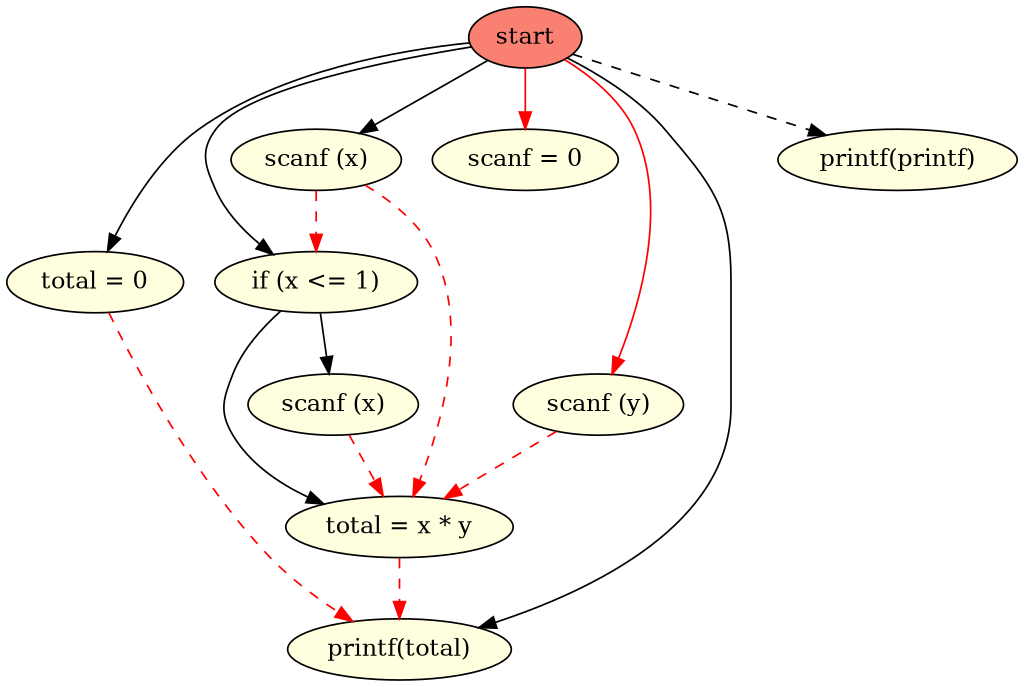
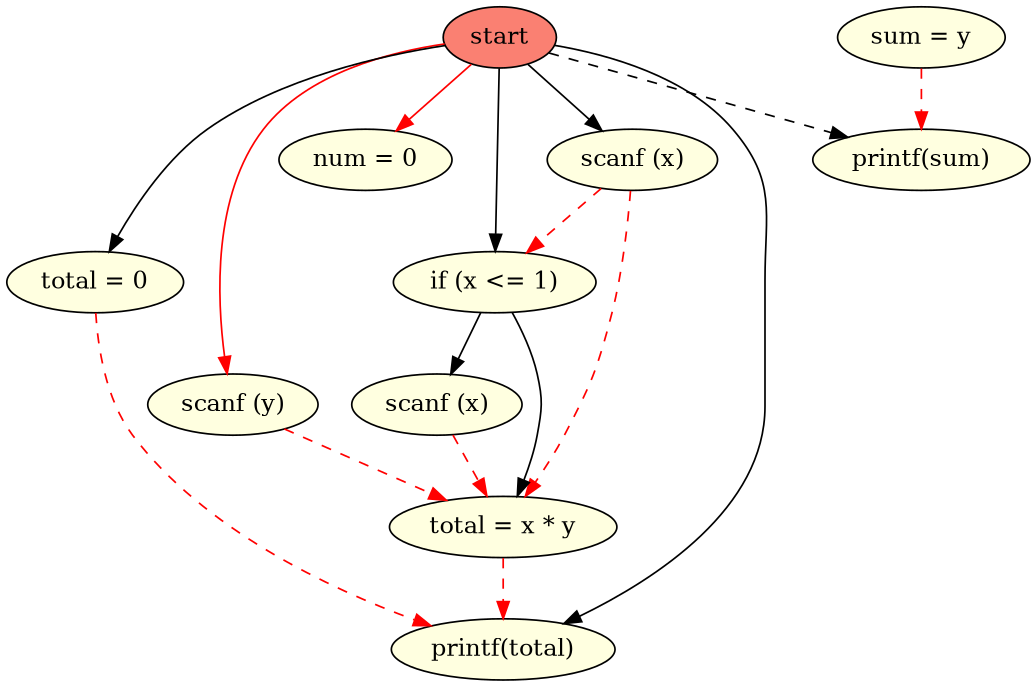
none -> (921, 37)
(525, 160) -> (366, 160)
(898, 160) -> (921, 160)
